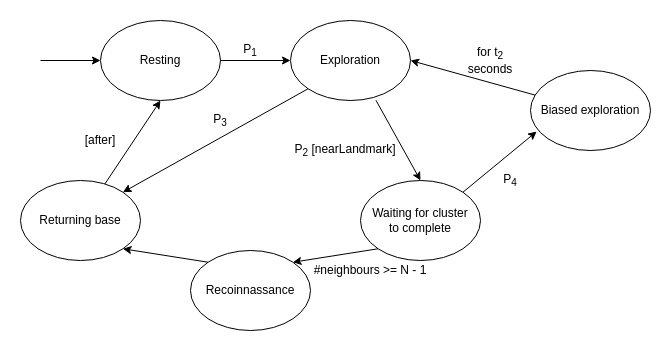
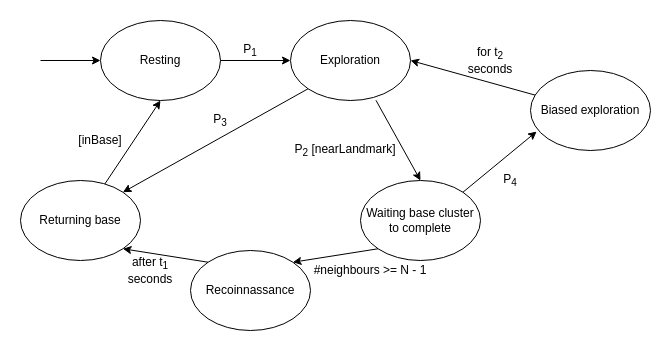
(101, 141) -> (101, 141)
(421, 221) -> (421, 221)
none -> (151, 271)
